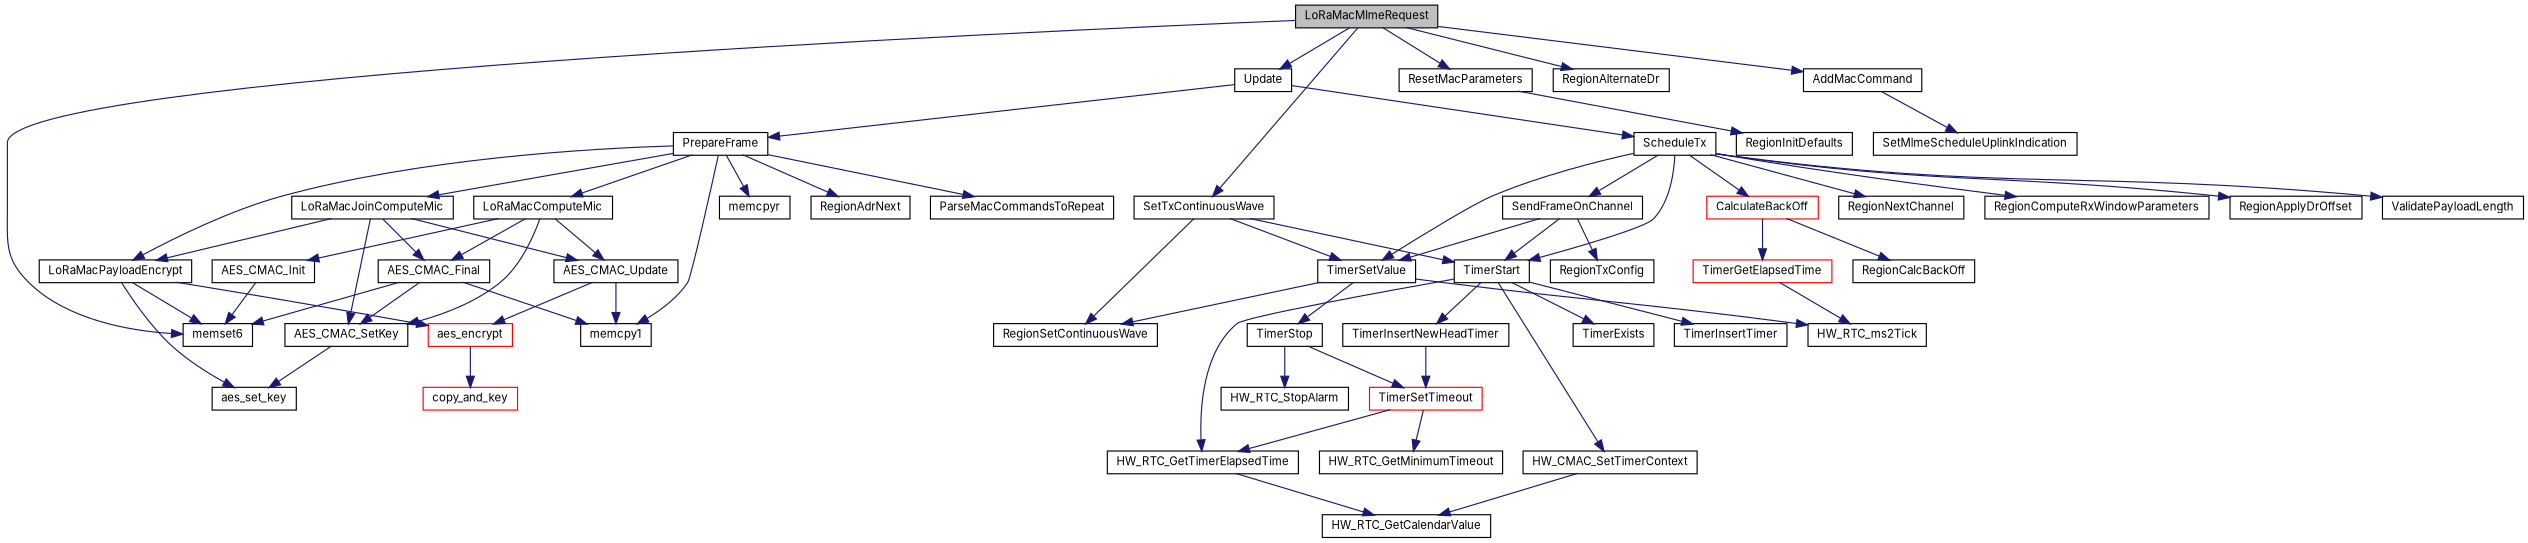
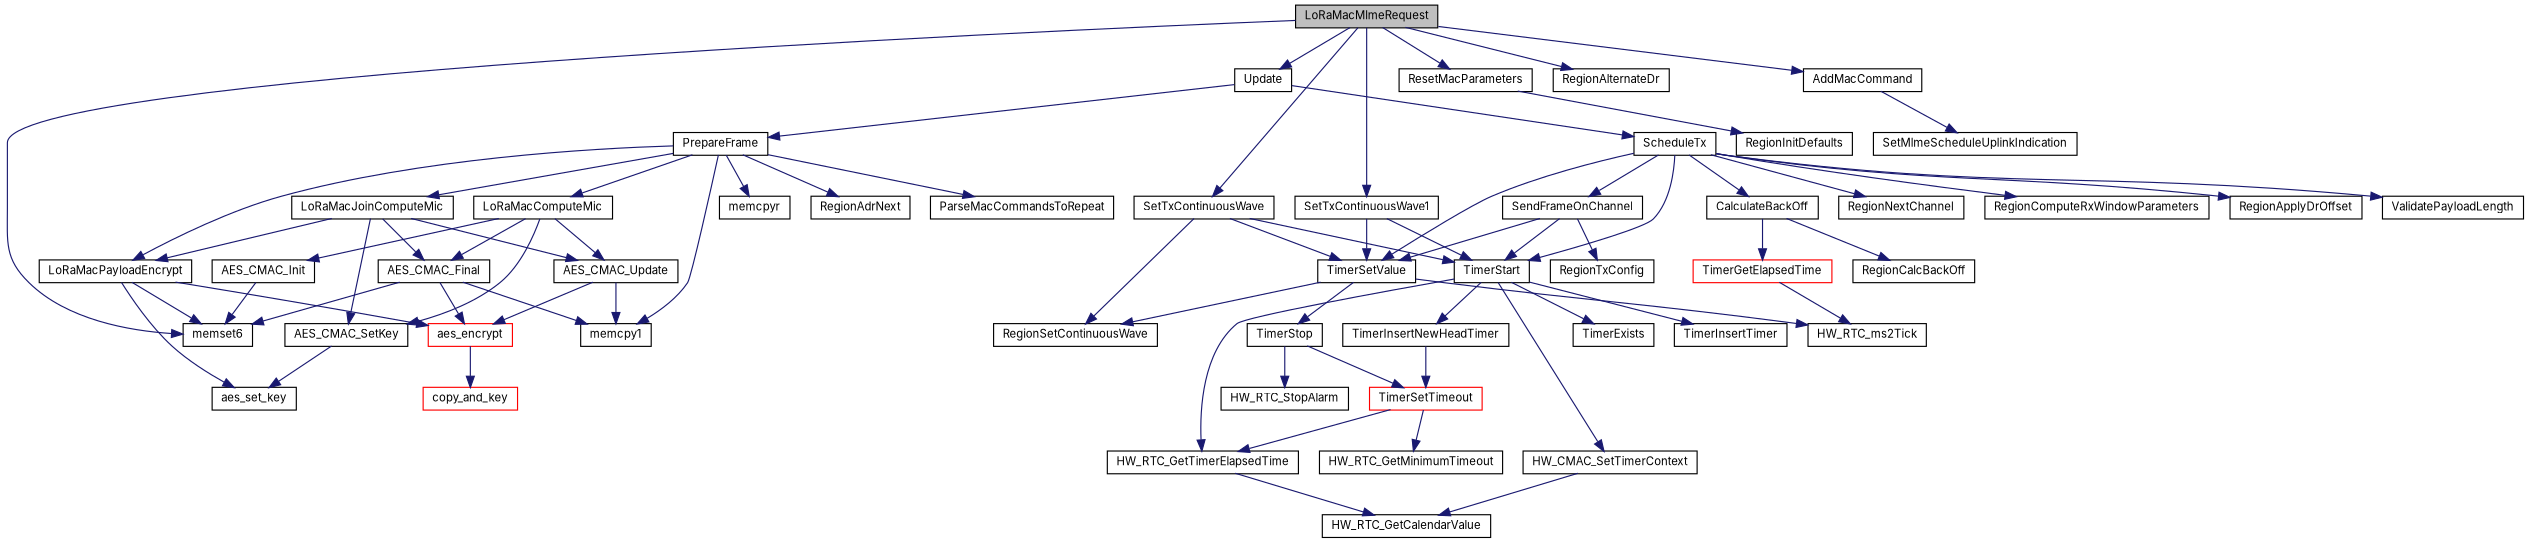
none -> (1367, 208)
(1763, 208) -> (1763, 208)
(395, 300) -> (449, 298)
